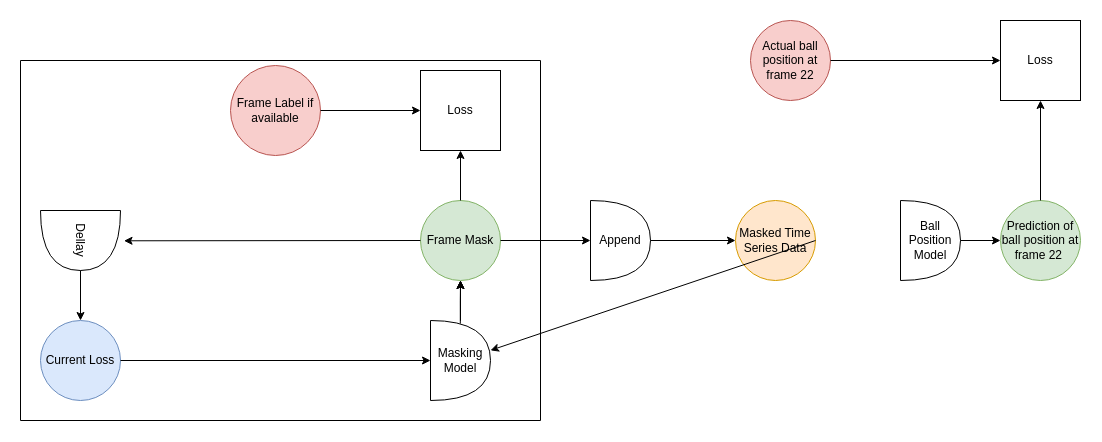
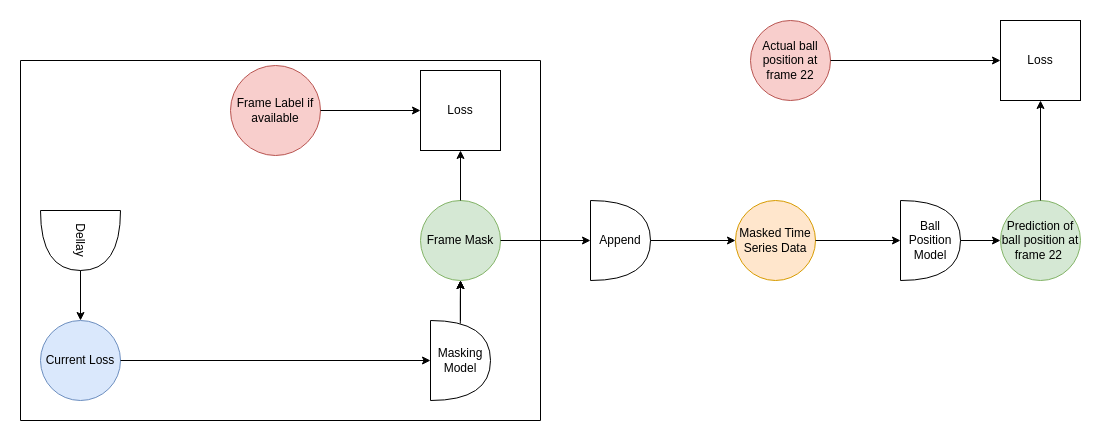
(275, 241) -> none
(656, 294) -> (855, 241)
